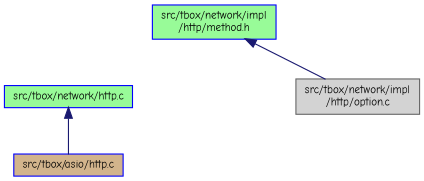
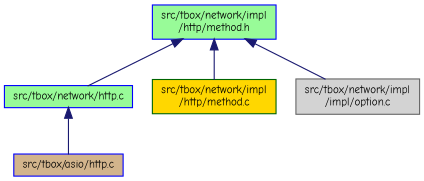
none -> (130, 65)
none -> (214, 97)
(358, 97) -> (358, 97)
